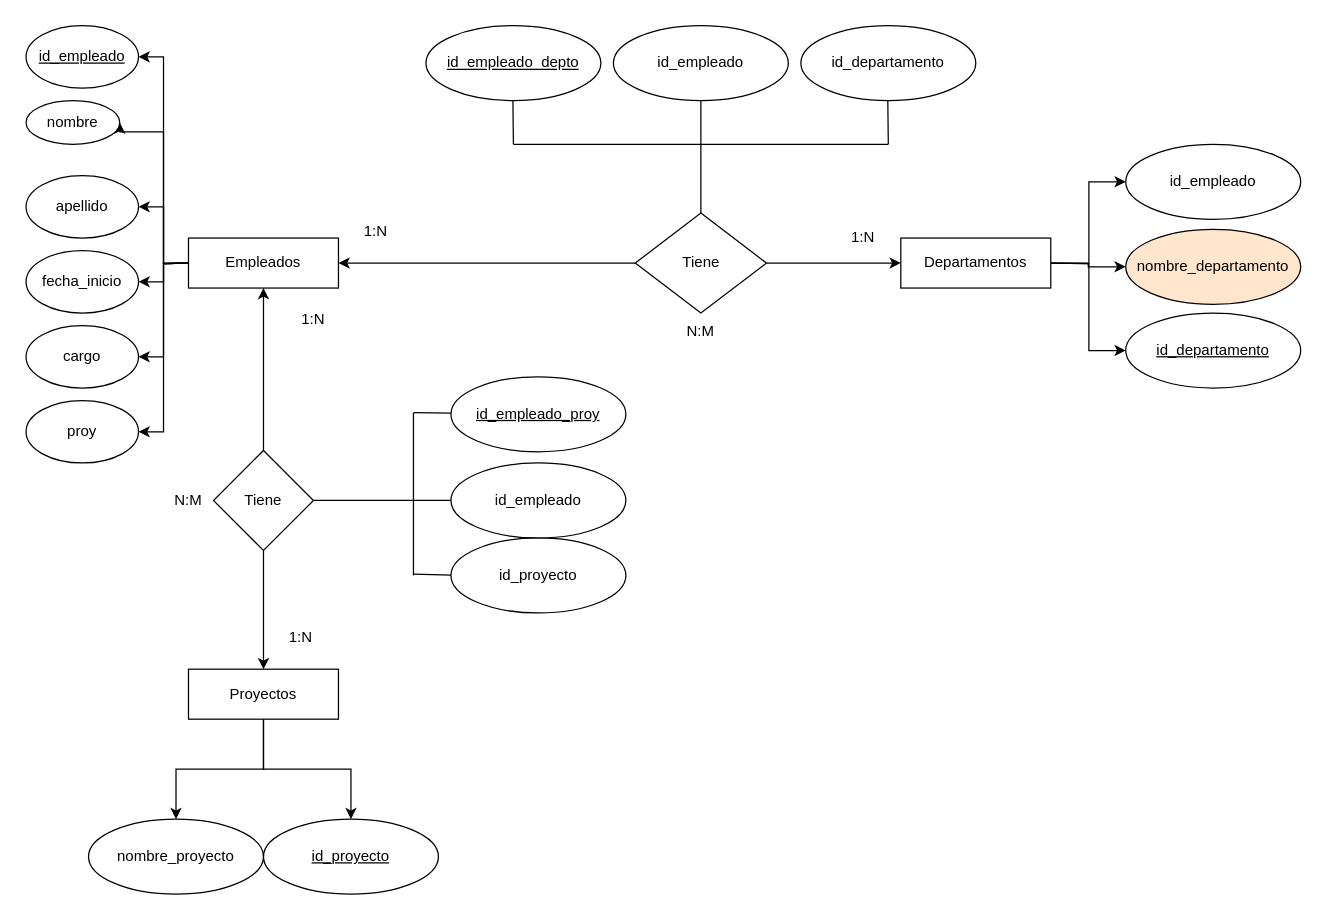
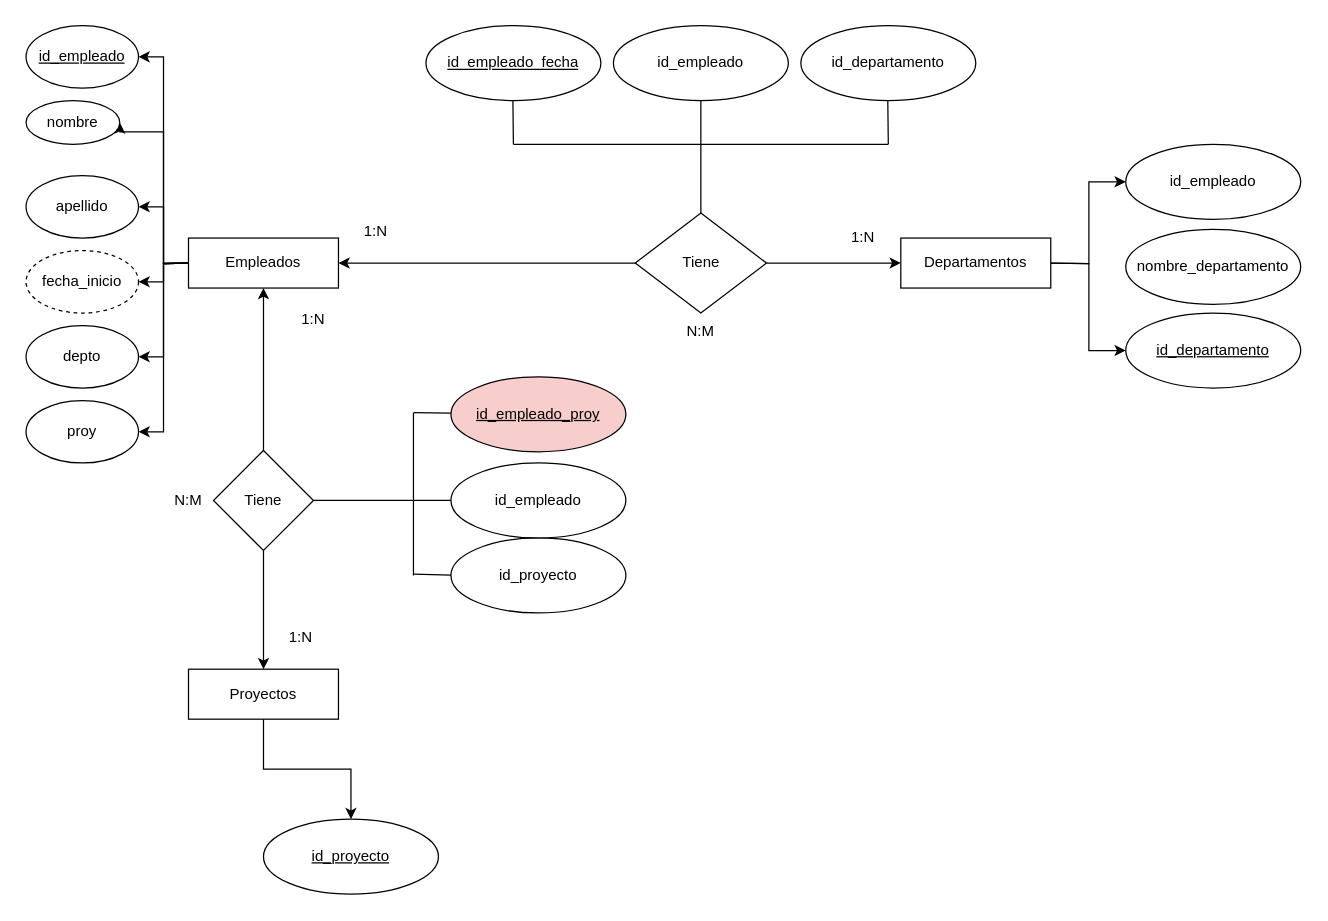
(513, 63) -> (513, 63)
(1104, 267) -> none
(1213, 267) -> (1213, 267)
(82, 282) -> (82, 282)
(82, 357) -> (82, 357)
(538, 414) -> (538, 414)
(198, 769) -> none
(176, 857) -> none
